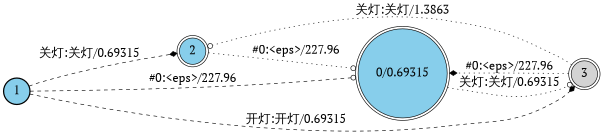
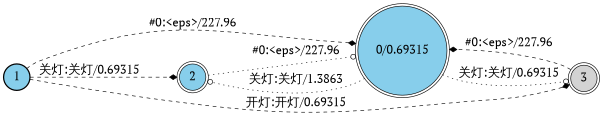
(395, 17) -> (289, 93)
(513, 73) -> (515, 54)
(191, 88) -> (185, 30)
